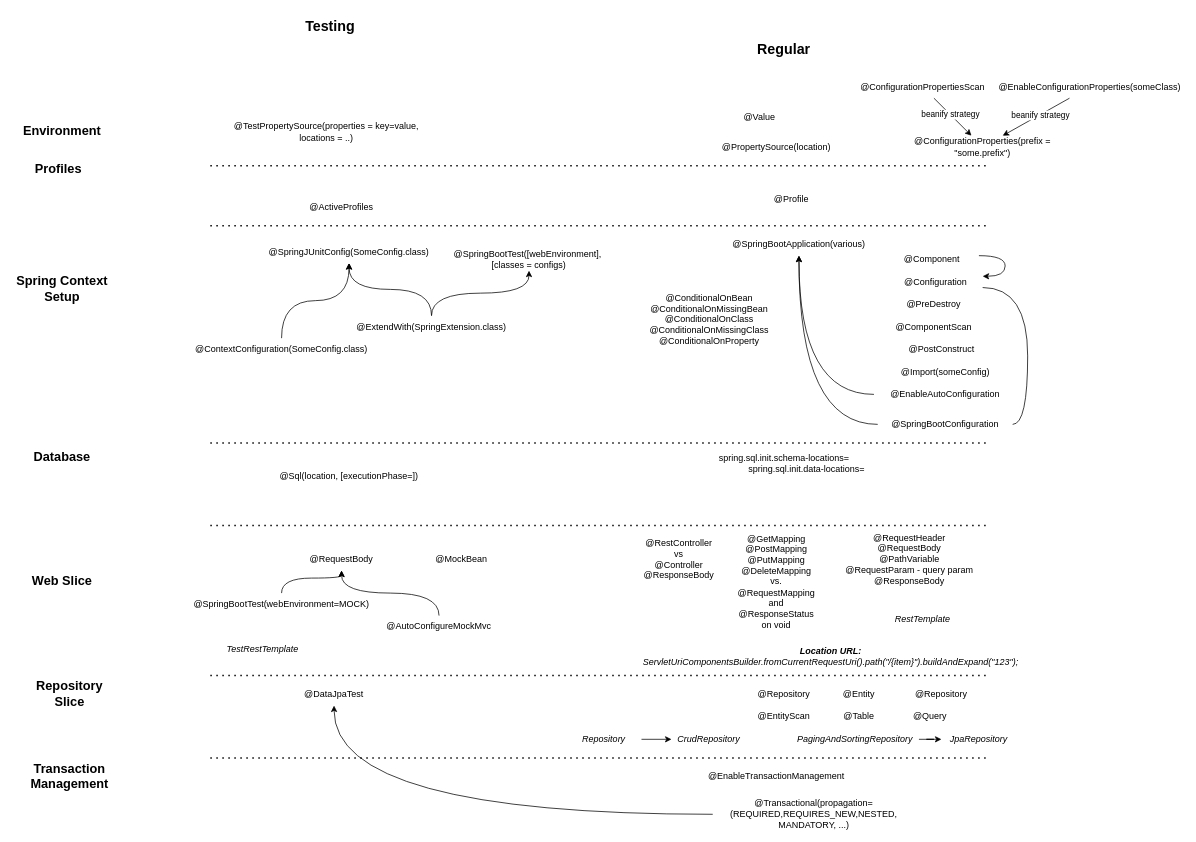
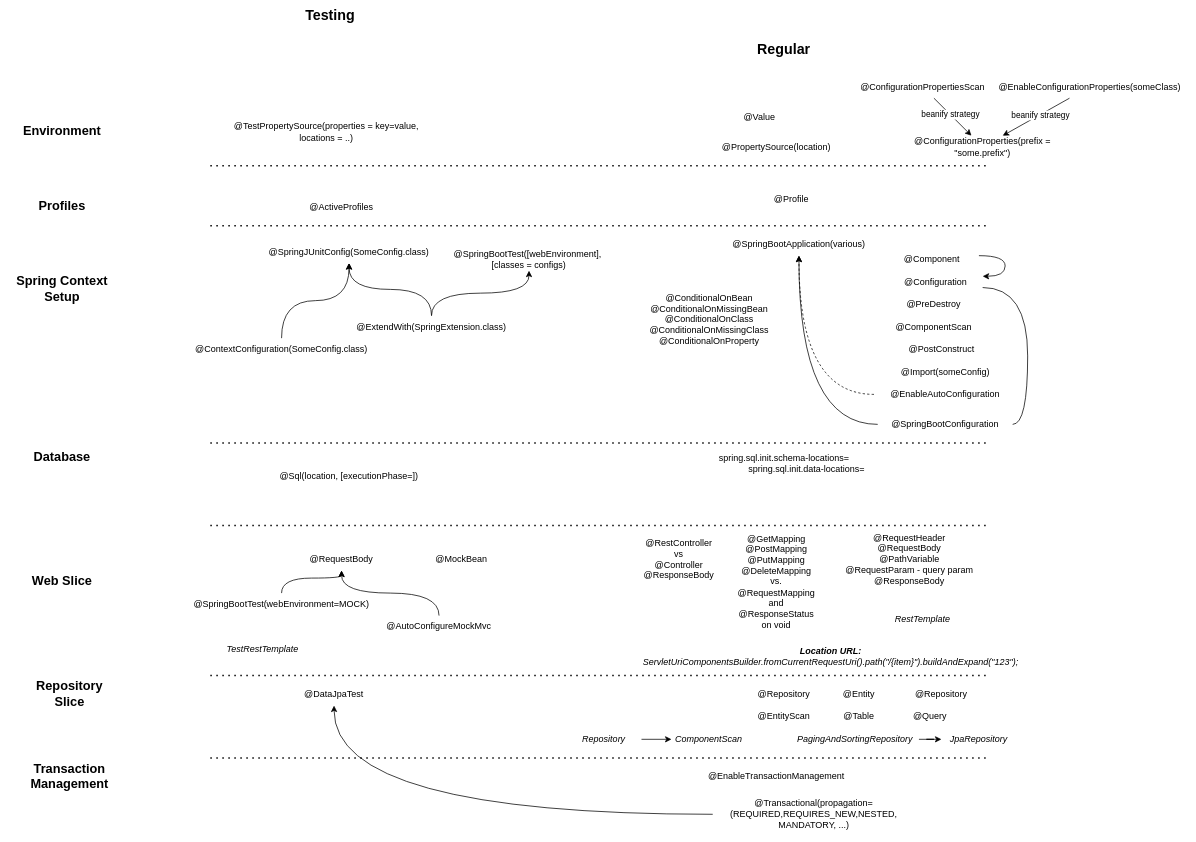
(330, 27) -> (330, 15)
(59, 169) -> (62, 207)
(817, 359) -> (817, 359)
(709, 739) -> (709, 739)
